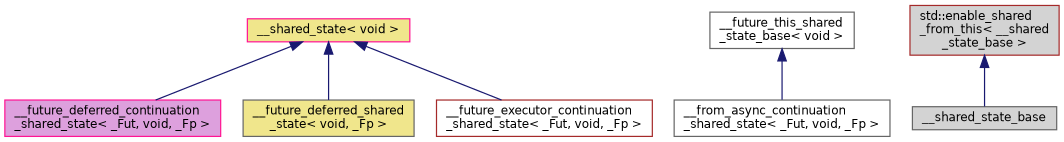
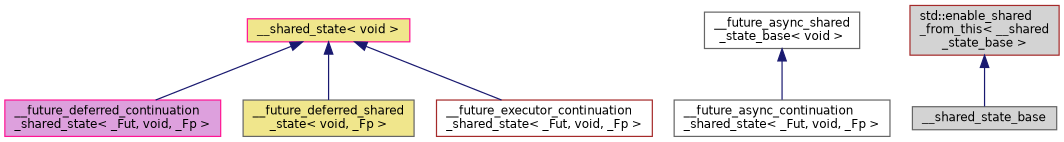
(782, 30) -> (782, 30)
(782, 118) -> (782, 118)
